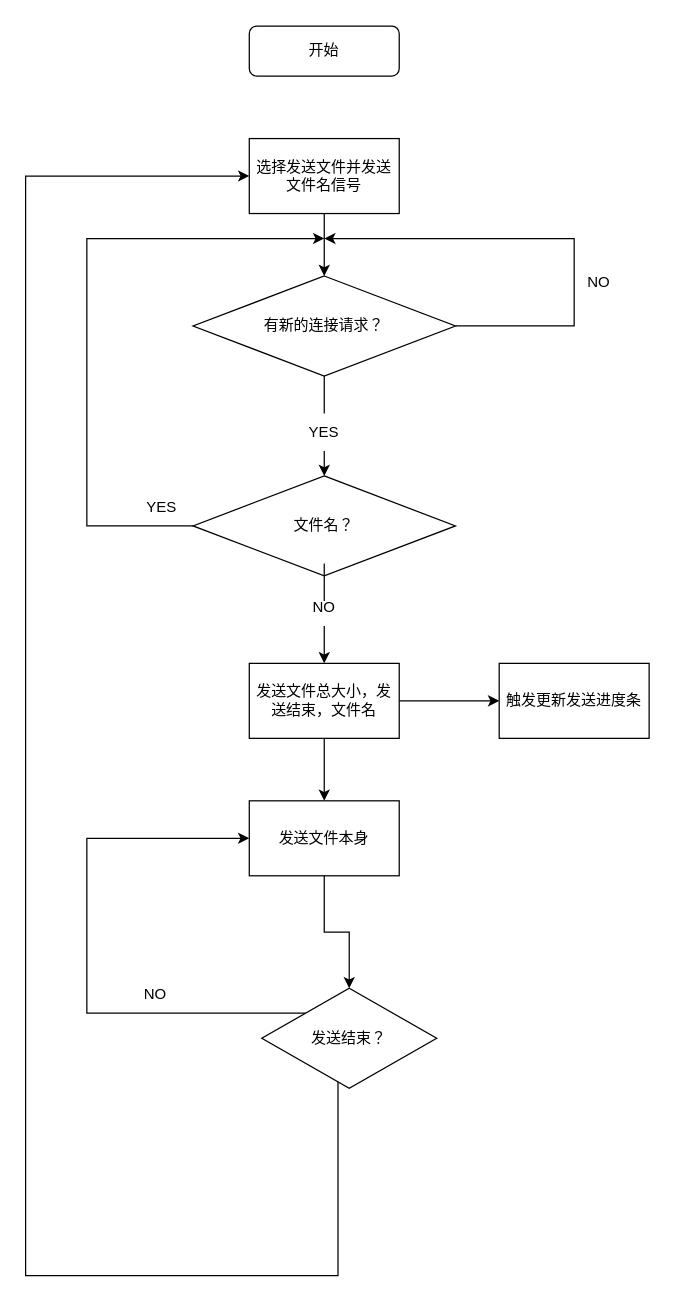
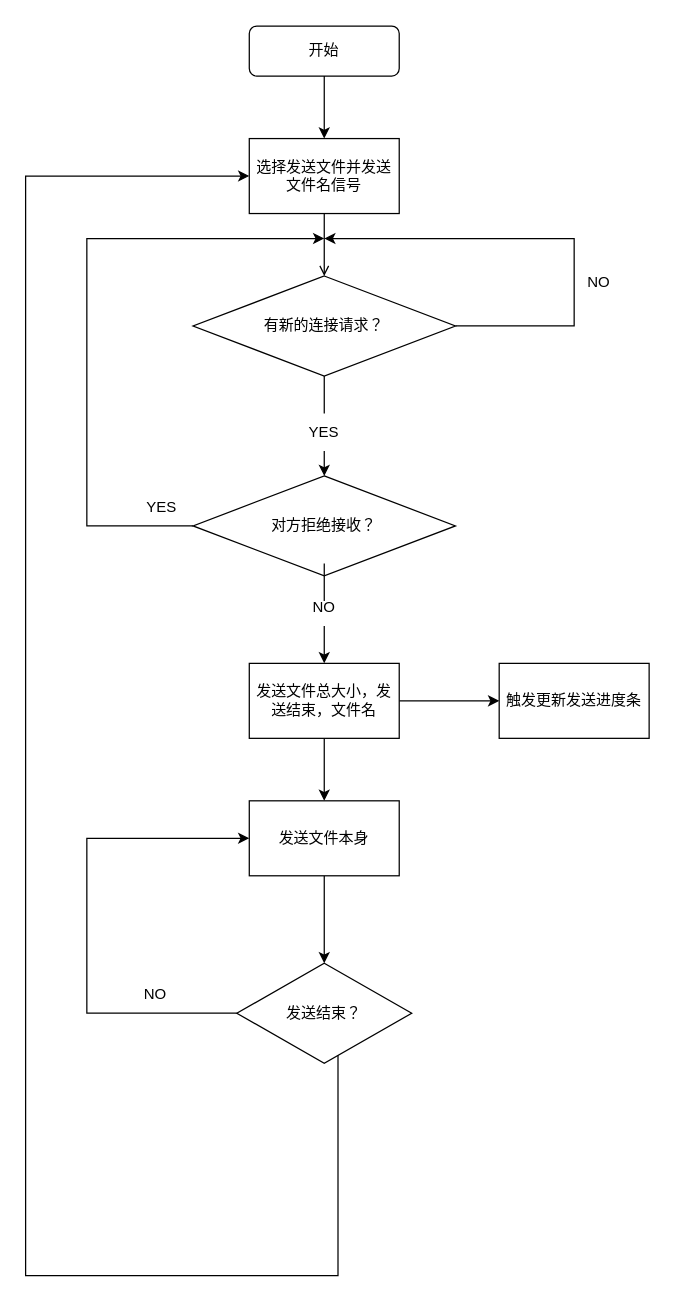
none -> (324, 103)
(324, 266) -> (324, 268)
(324, 526) -> (324, 526)
(349, 1038) -> (324, 1013)
